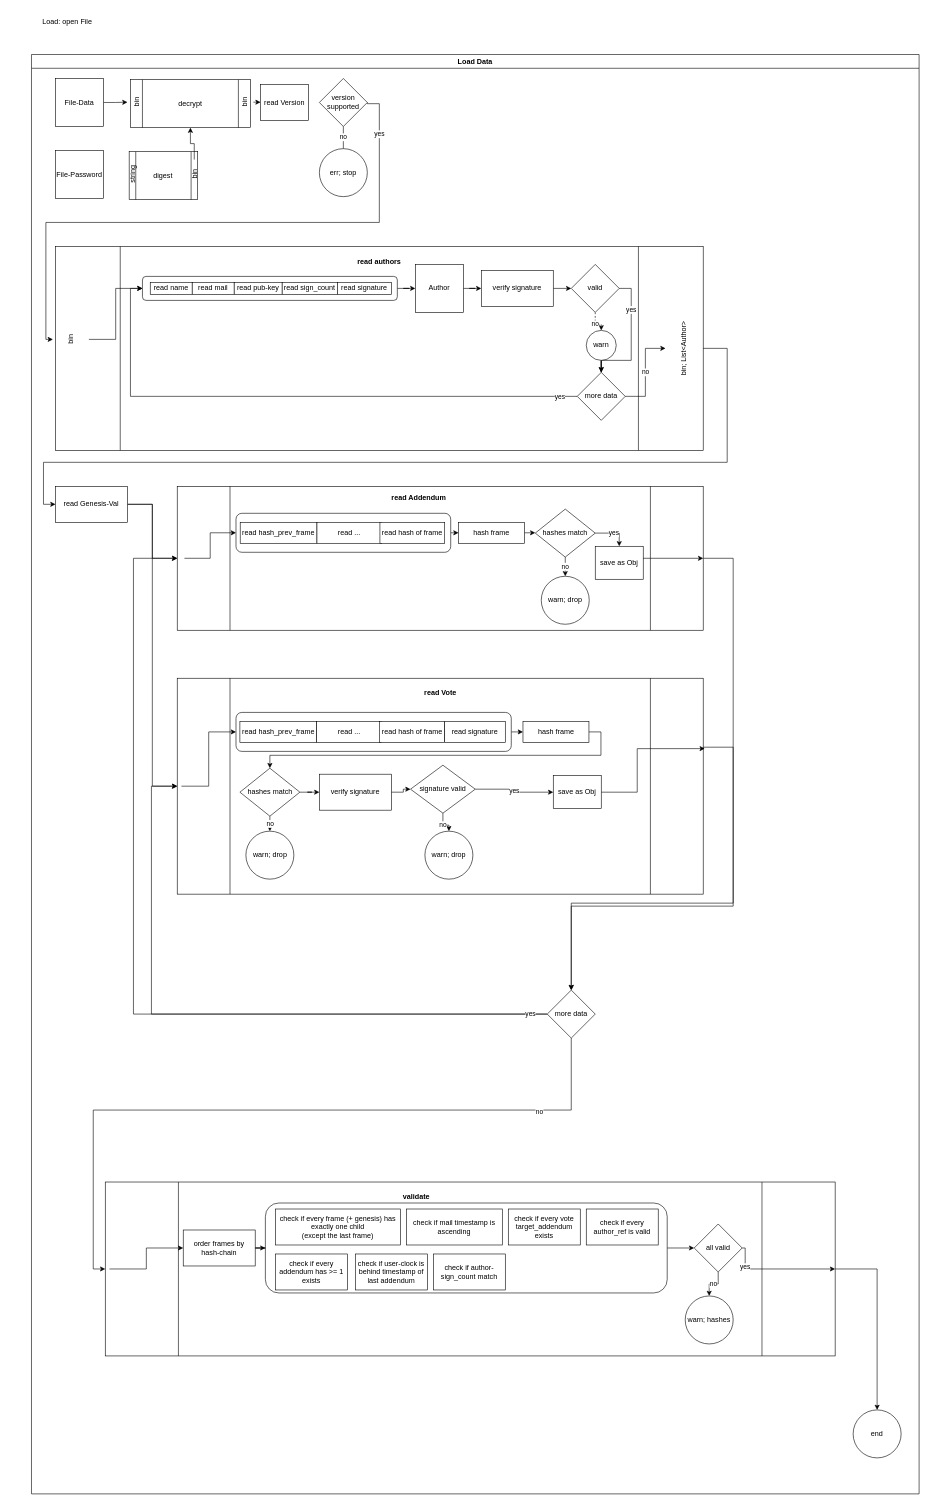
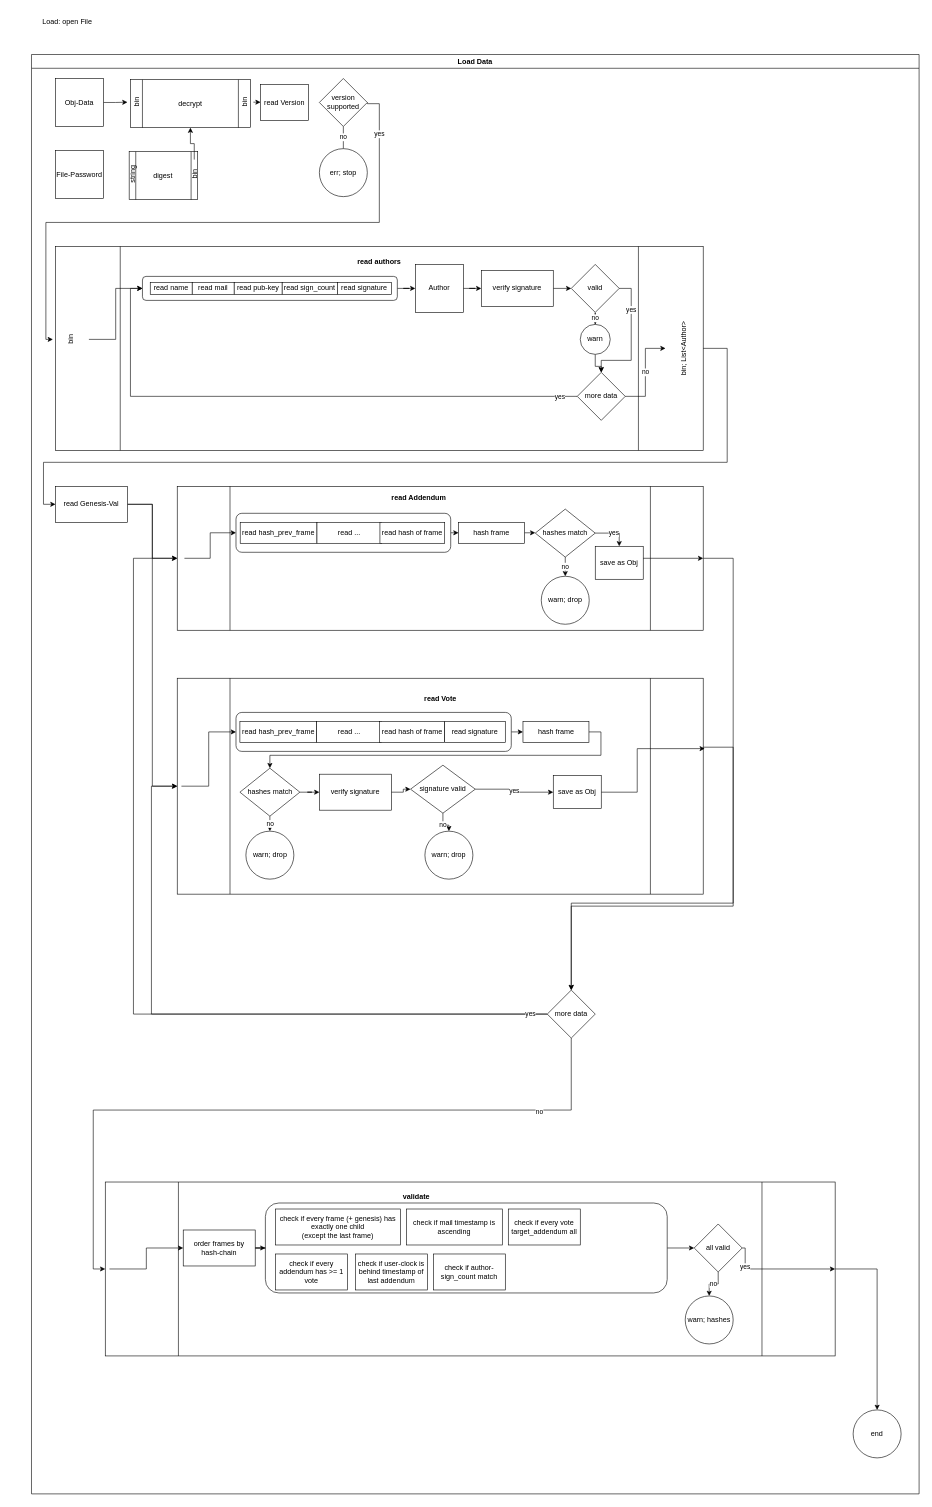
(80, 102) -> (80, 102)
(602, 345) -> (596, 339)
(441, 693) -> (441, 699)
(545, 1227) -> (545, 1227)
(623, 1227) -> none
(312, 1272) -> (312, 1272)
